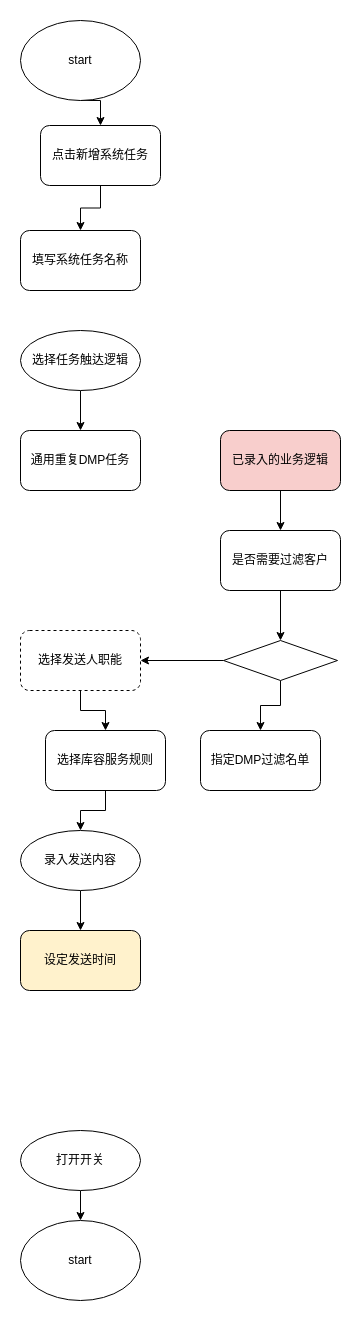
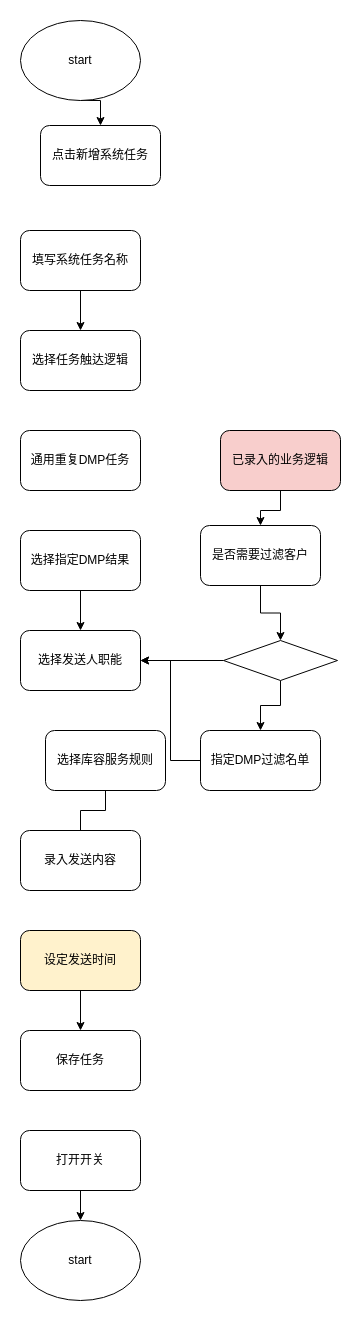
(94, 208) -> none
none -> (81, 307)
(81, 361) -> (81, 361)
(81, 407) -> none
none -> (81, 561)
(281, 561) -> (261, 556)
none -> (81, 607)
(81, 661) -> (81, 661)
(90, 711) -> none
none -> (171, 727)
(81, 822) -> (81, 825)
(81, 861) -> (81, 861)
(81, 907) -> none
none -> (81, 1007)
none -> (81, 1061)
(81, 1161) -> (81, 1161)
